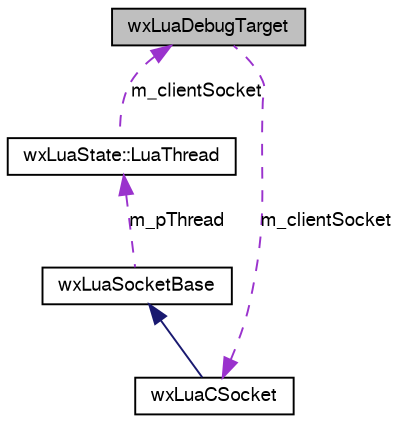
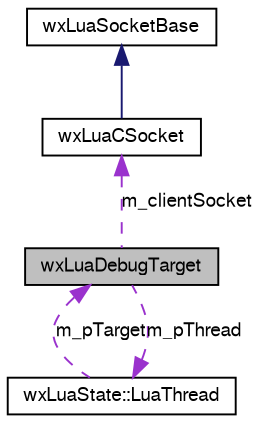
(197, 92) -> (101, 331)
(131, 231) -> (147, 322)
